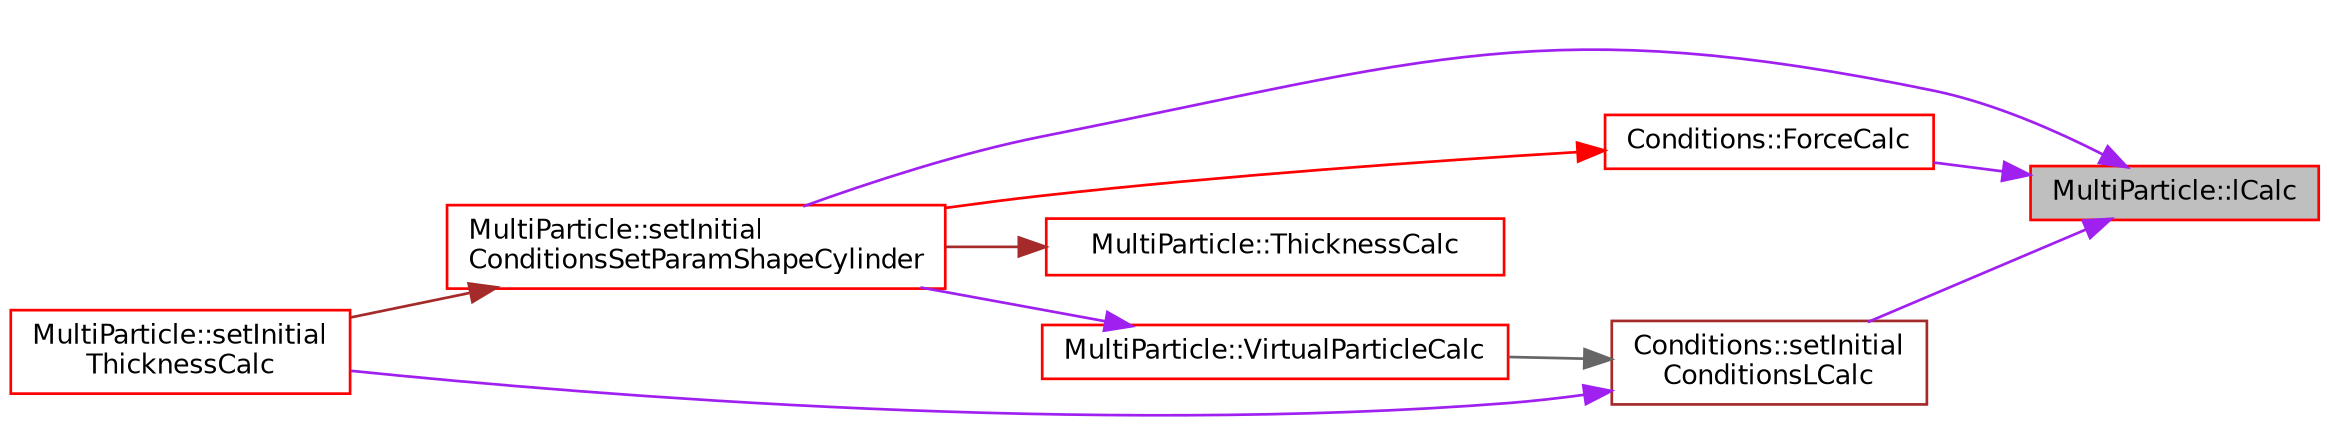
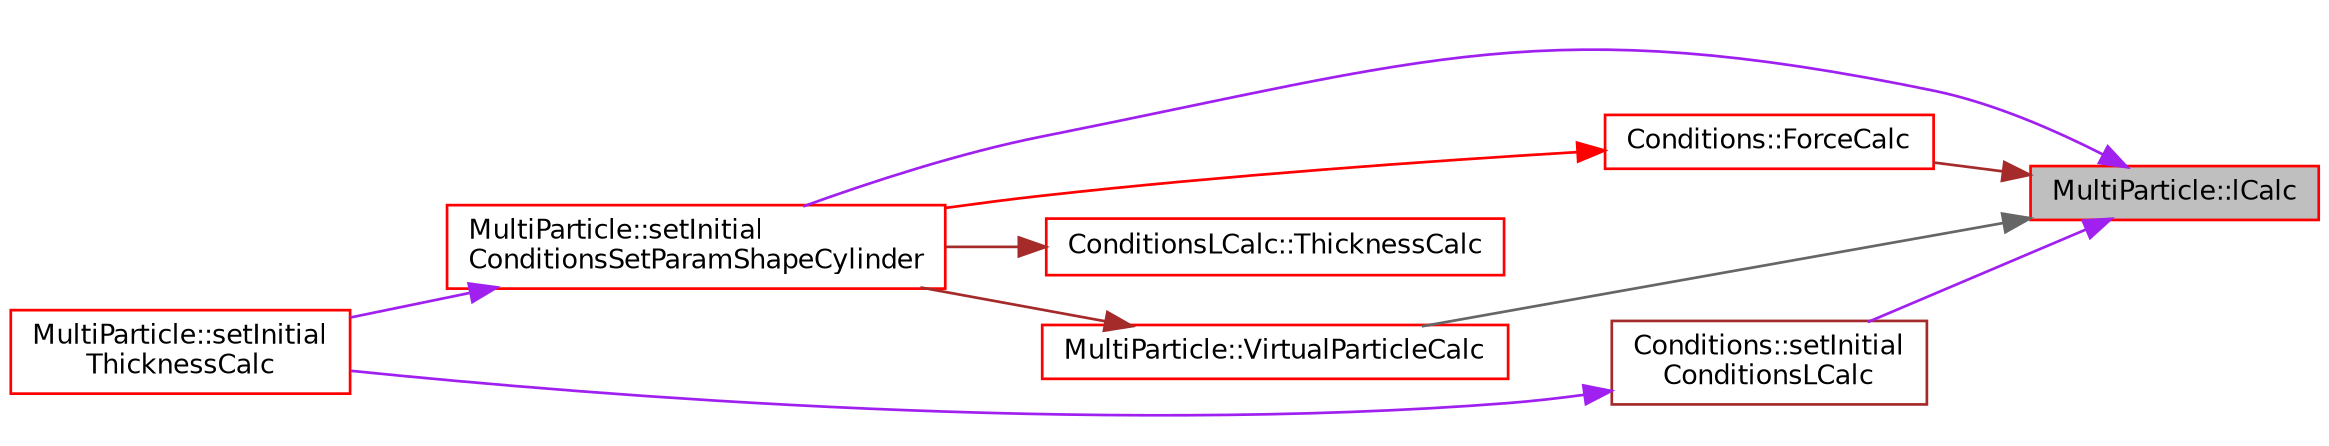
(1968, 167) -> (1968, 167)
(1275, 247) -> (1275, 247)
(1013, 304) -> (1013, 304)
(410, 305) -> (410, 305)
(1546, 358) -> (1712, 275)
